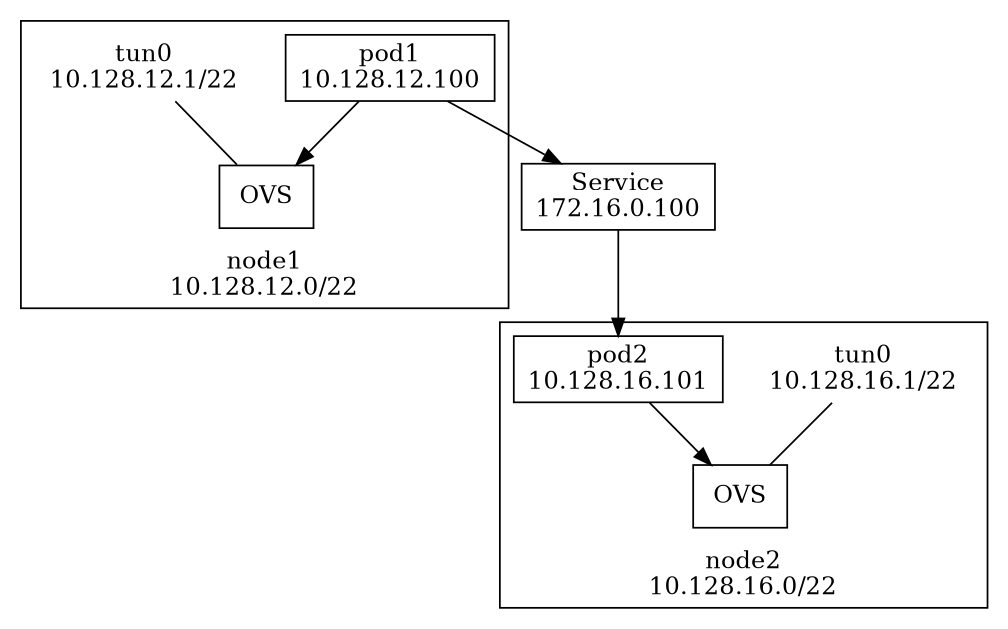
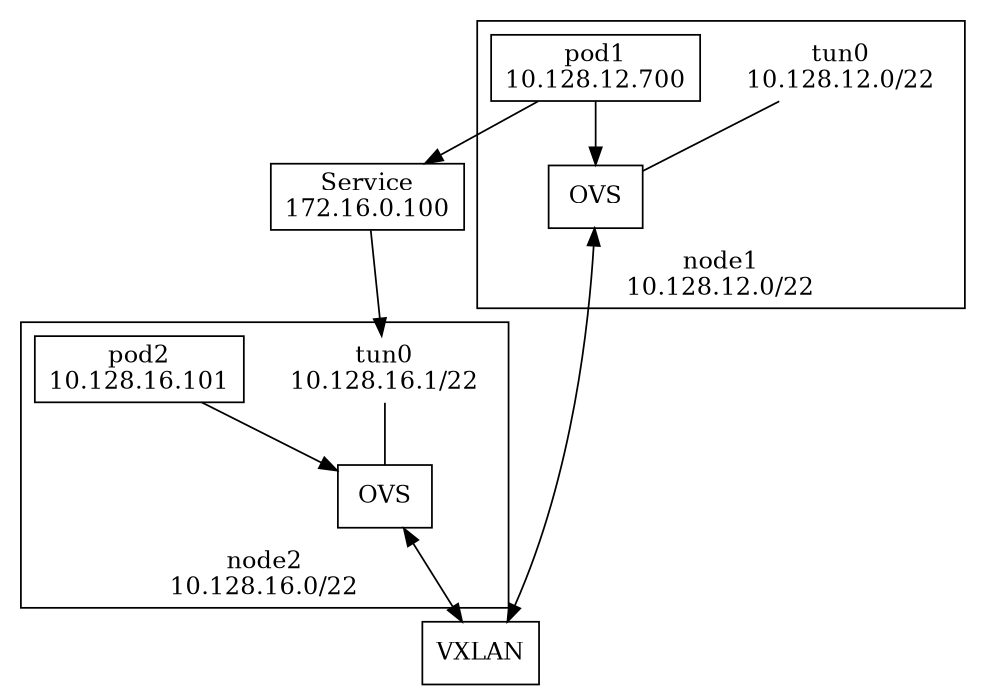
(145, 68) -> (841, 68)
(390, 68) -> (596, 68)
(618, 274) -> (375, 274)
none -> (481, 653)
